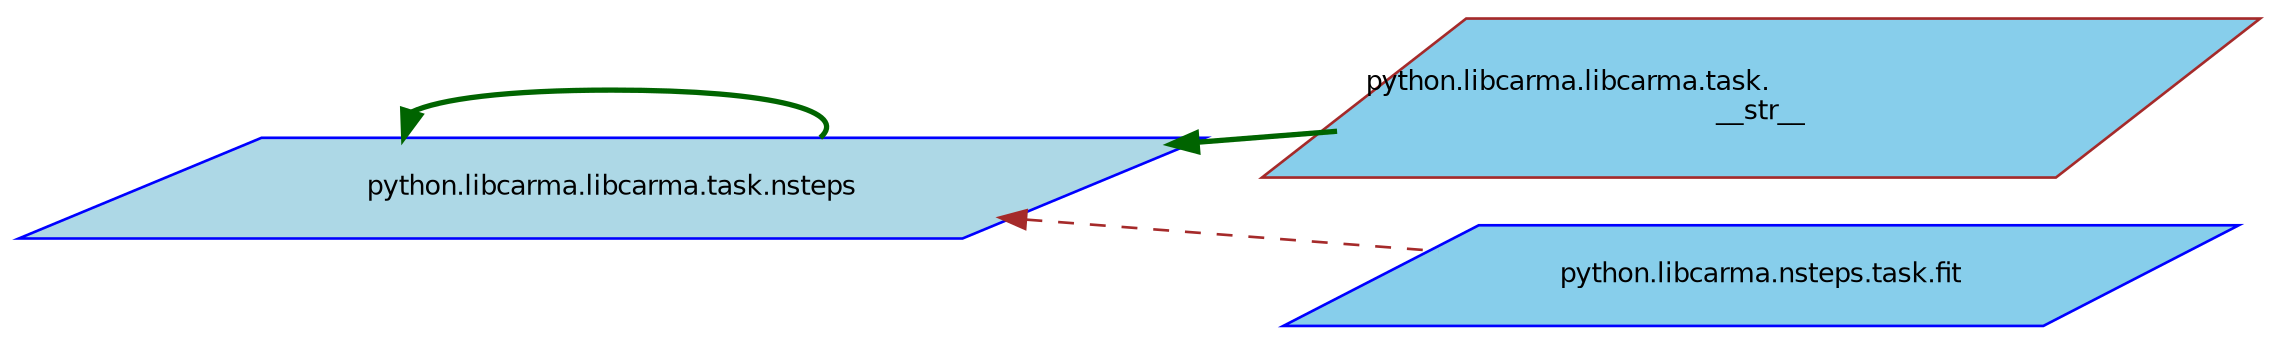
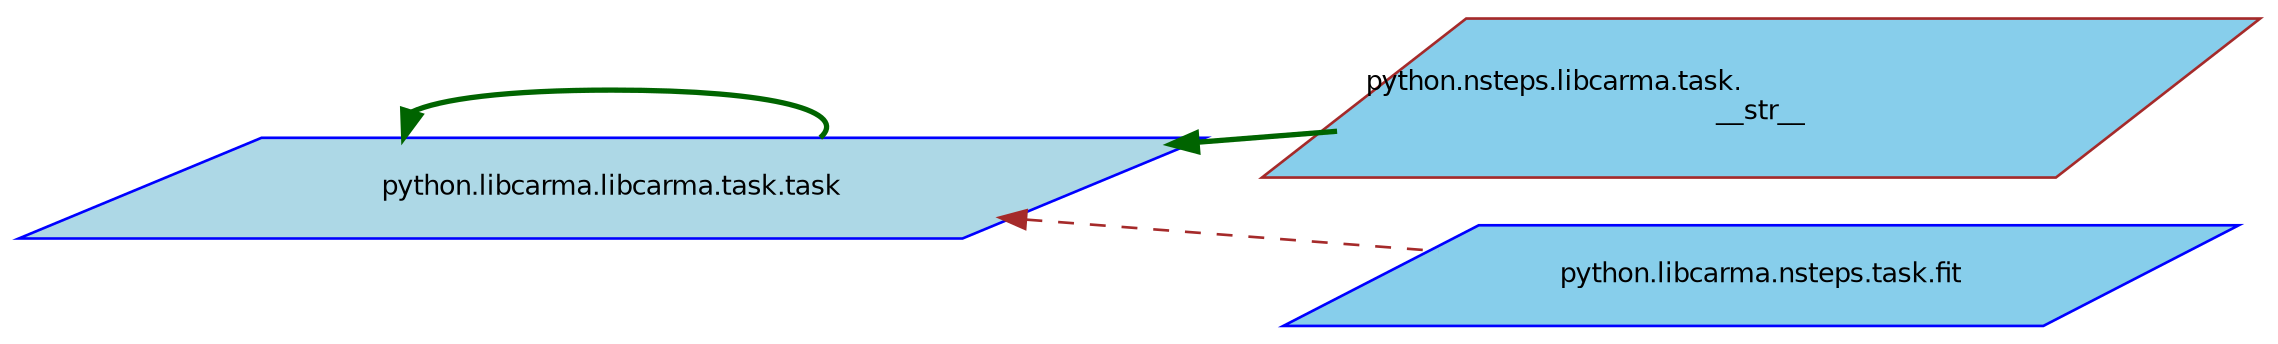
(1761, 98) -> (1761, 98)
(612, 188) -> (612, 188)
